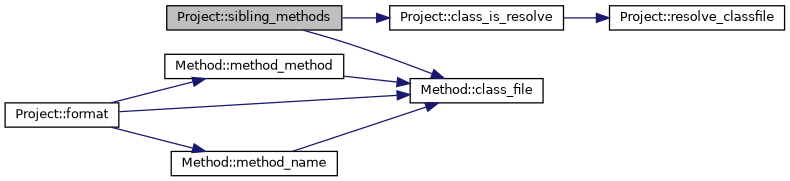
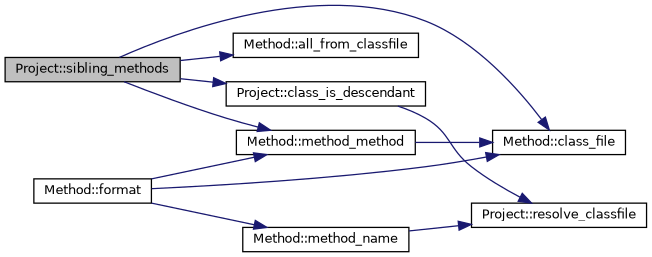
(477, 18) -> (326, 94)
none -> (326, 45)
none -> (190, 106)
(62, 115) -> (93, 191)
(359, 129) -> (434, 228)
